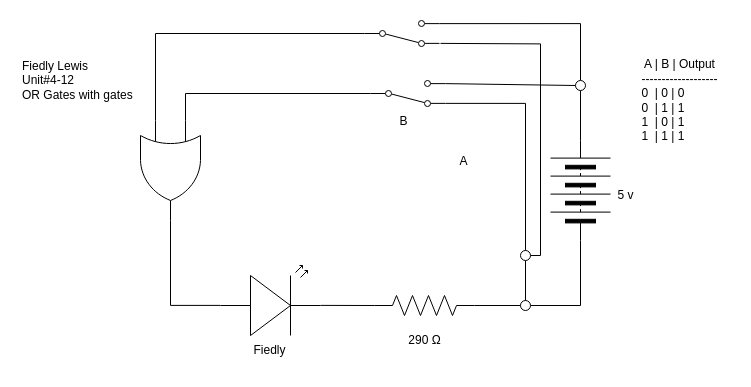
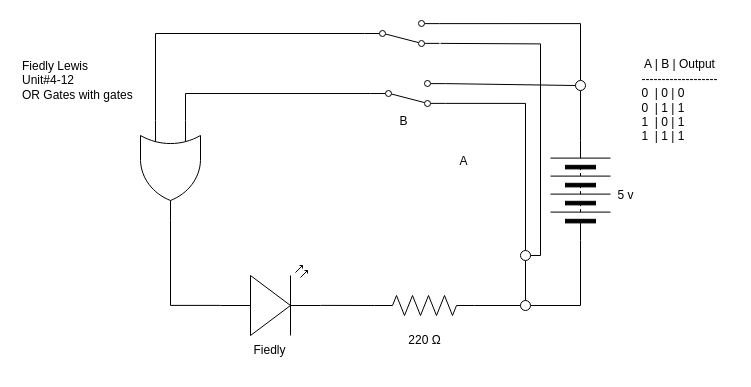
(425, 341) -> (425, 341)
